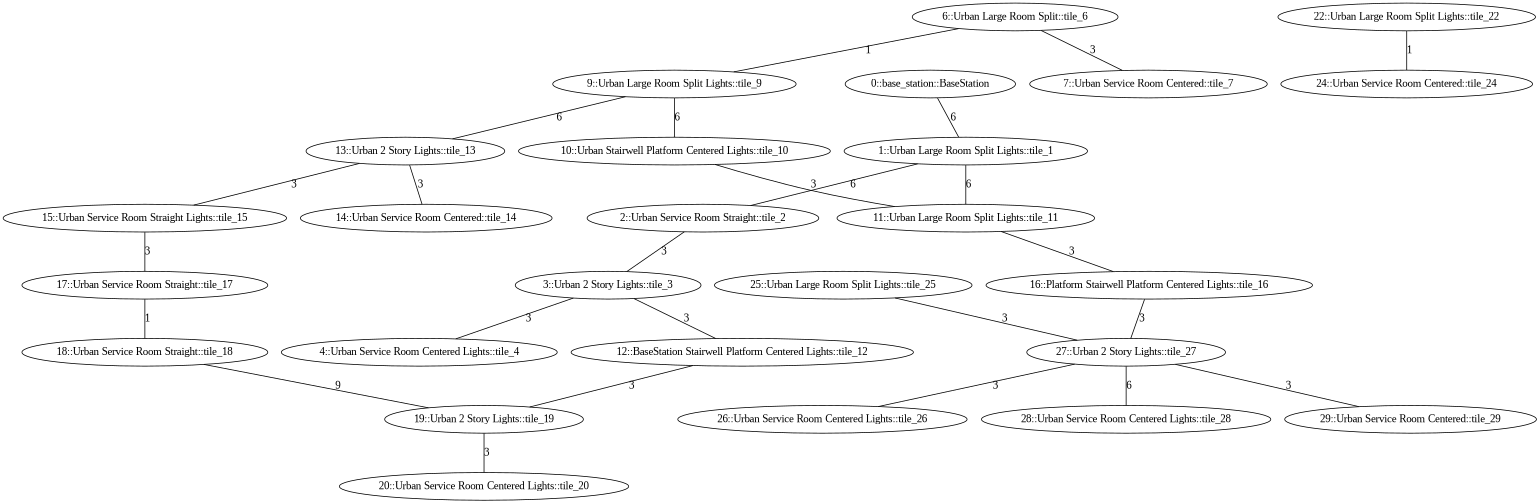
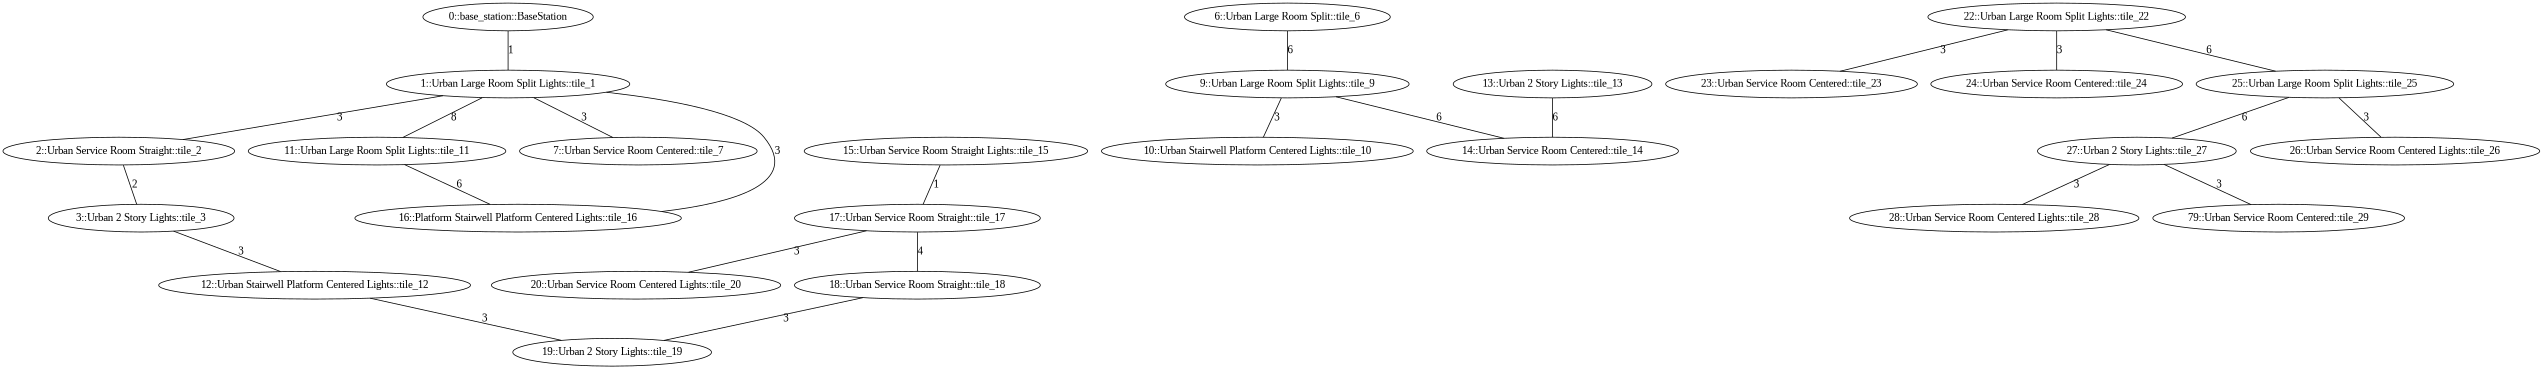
(868, 50) -> (1290, 50)
(1082, 50) -> (573, 118)
(1409, 50) -> (2059, 50)
none -> (2191, 51)
none -> (1791, 84)
(539, 118) -> (1420, 118)
(677, 118) -> (1277, 118)
(953, 118) -> (511, 50)
(277, 184) -> none
(420, 185) -> (1555, 118)
(853, 185) -> (340, 118)
(968, 185) -> (454, 118)
(800, 188) -> none
(148, 252) -> (936, 185)
(664, 252) -> (135, 185)
(1072, 252) -> (459, 185)
(148, 319) -> (920, 252)
(1005, 319) -> (2244, 118)
(1138, 319) -> (761, 135)
(419, 352) -> none
(742, 352) -> (315, 285)
(976, 385) -> (2360, 118)
(338, 386) -> (786, 319)
(1129, 386) -> (2076, 185)
(1411, 419) -> (2279, 218)
(484, 453) -> (777, 252)
